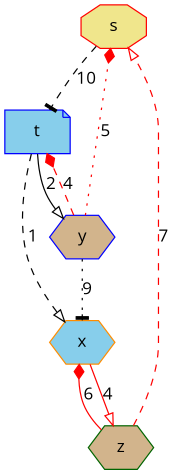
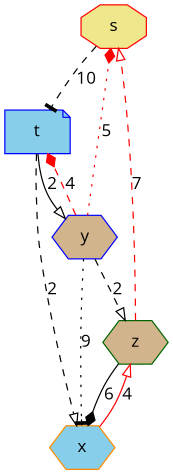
(33, 237) -> (53, 290)
none -> (107, 284)
(85, 407) -> (104, 387)
